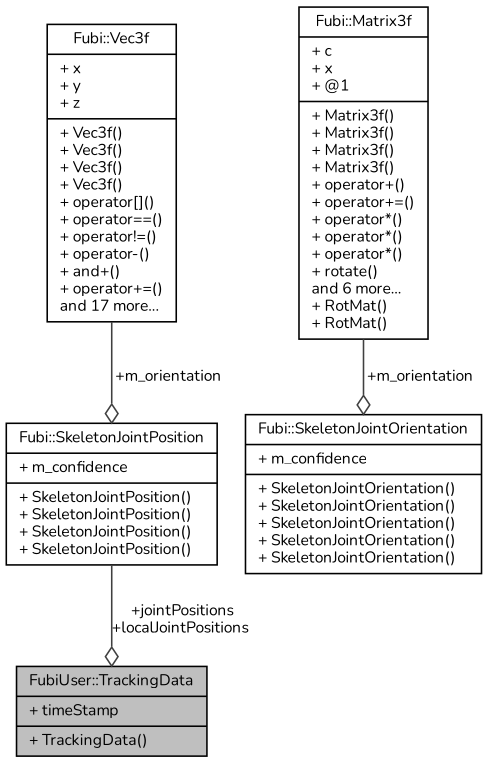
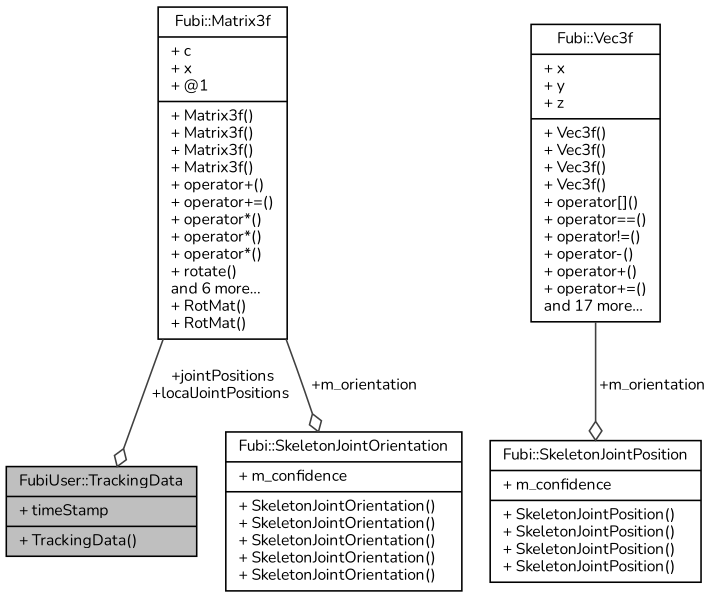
(90, 271) -> (591, 271)
(112, 606) -> (143, 394)
